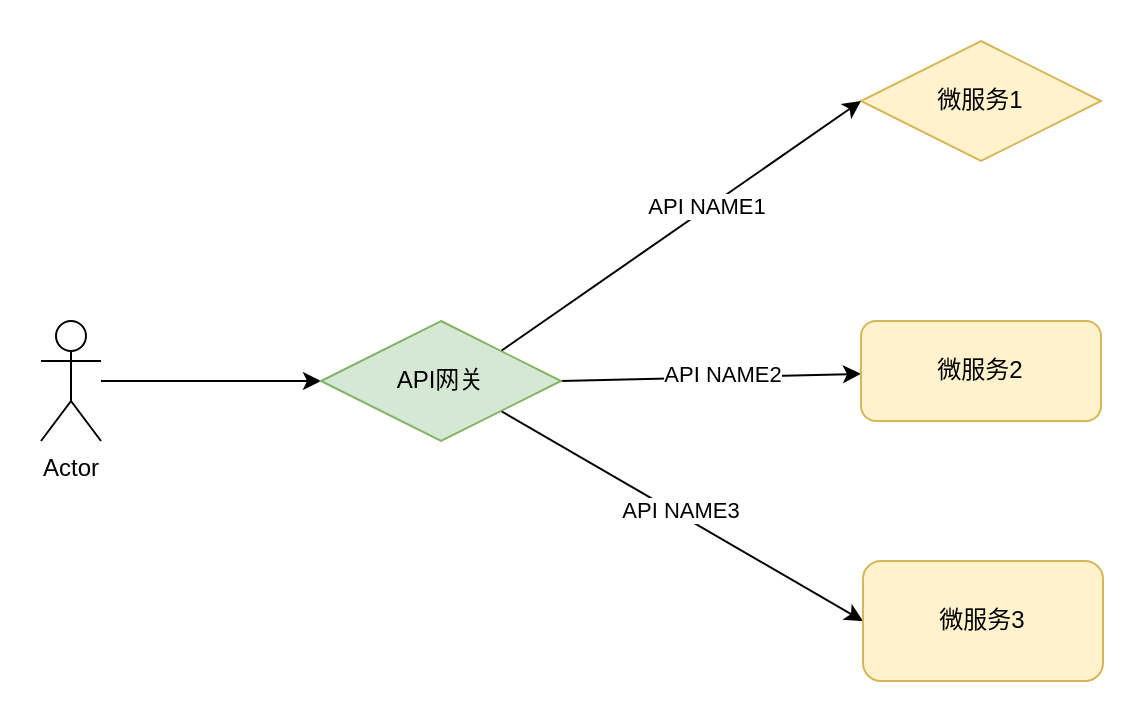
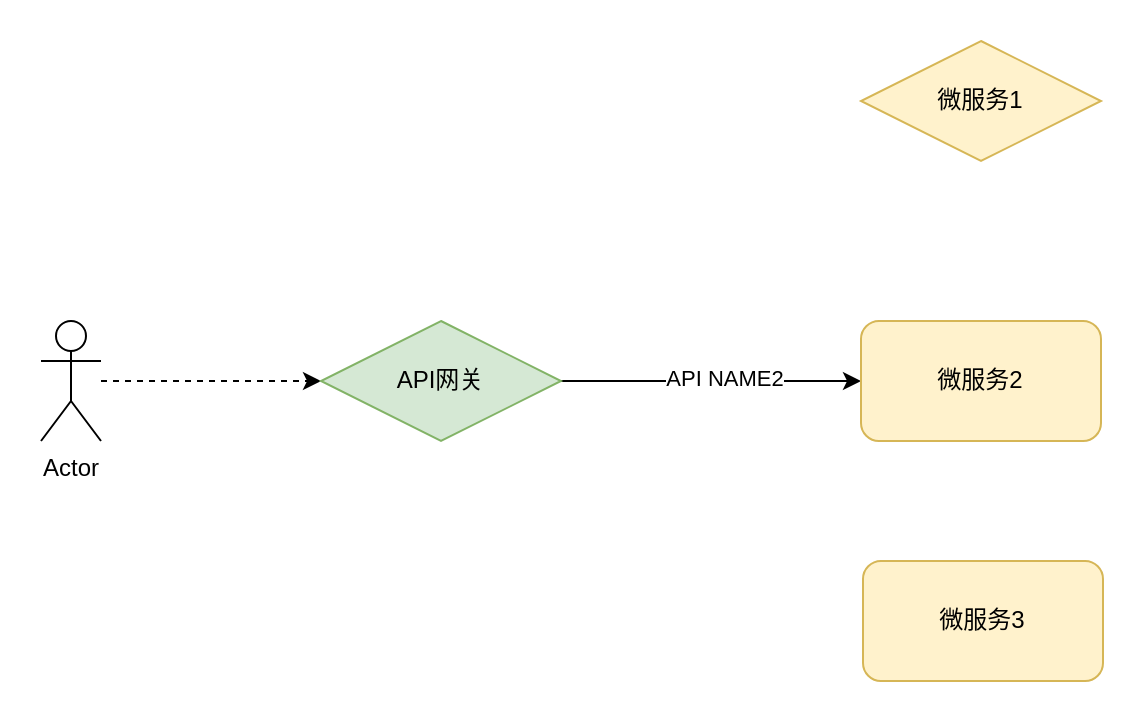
(596, 285) -> none
(981, 371) -> (981, 381)
(205, 381) -> (205, 381)
(772, 568) -> none
